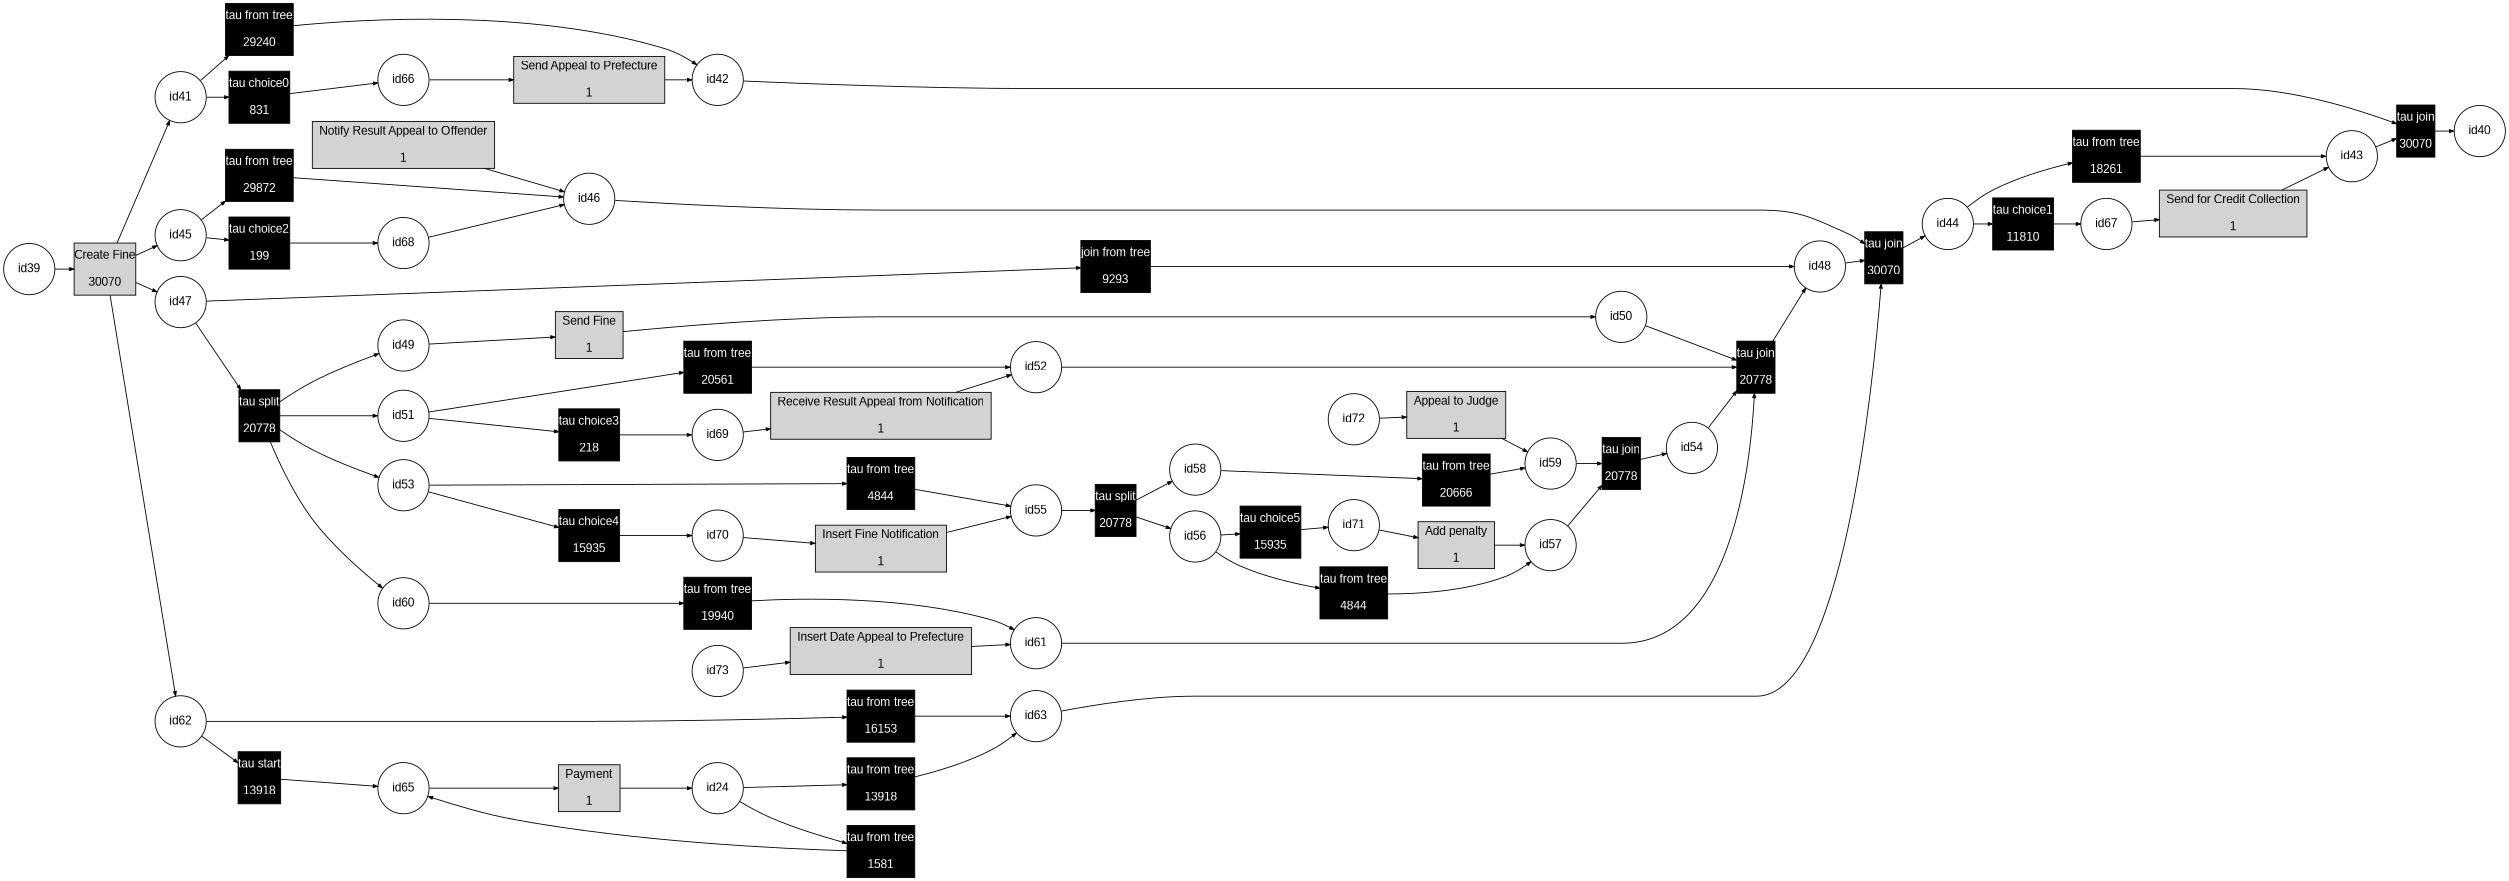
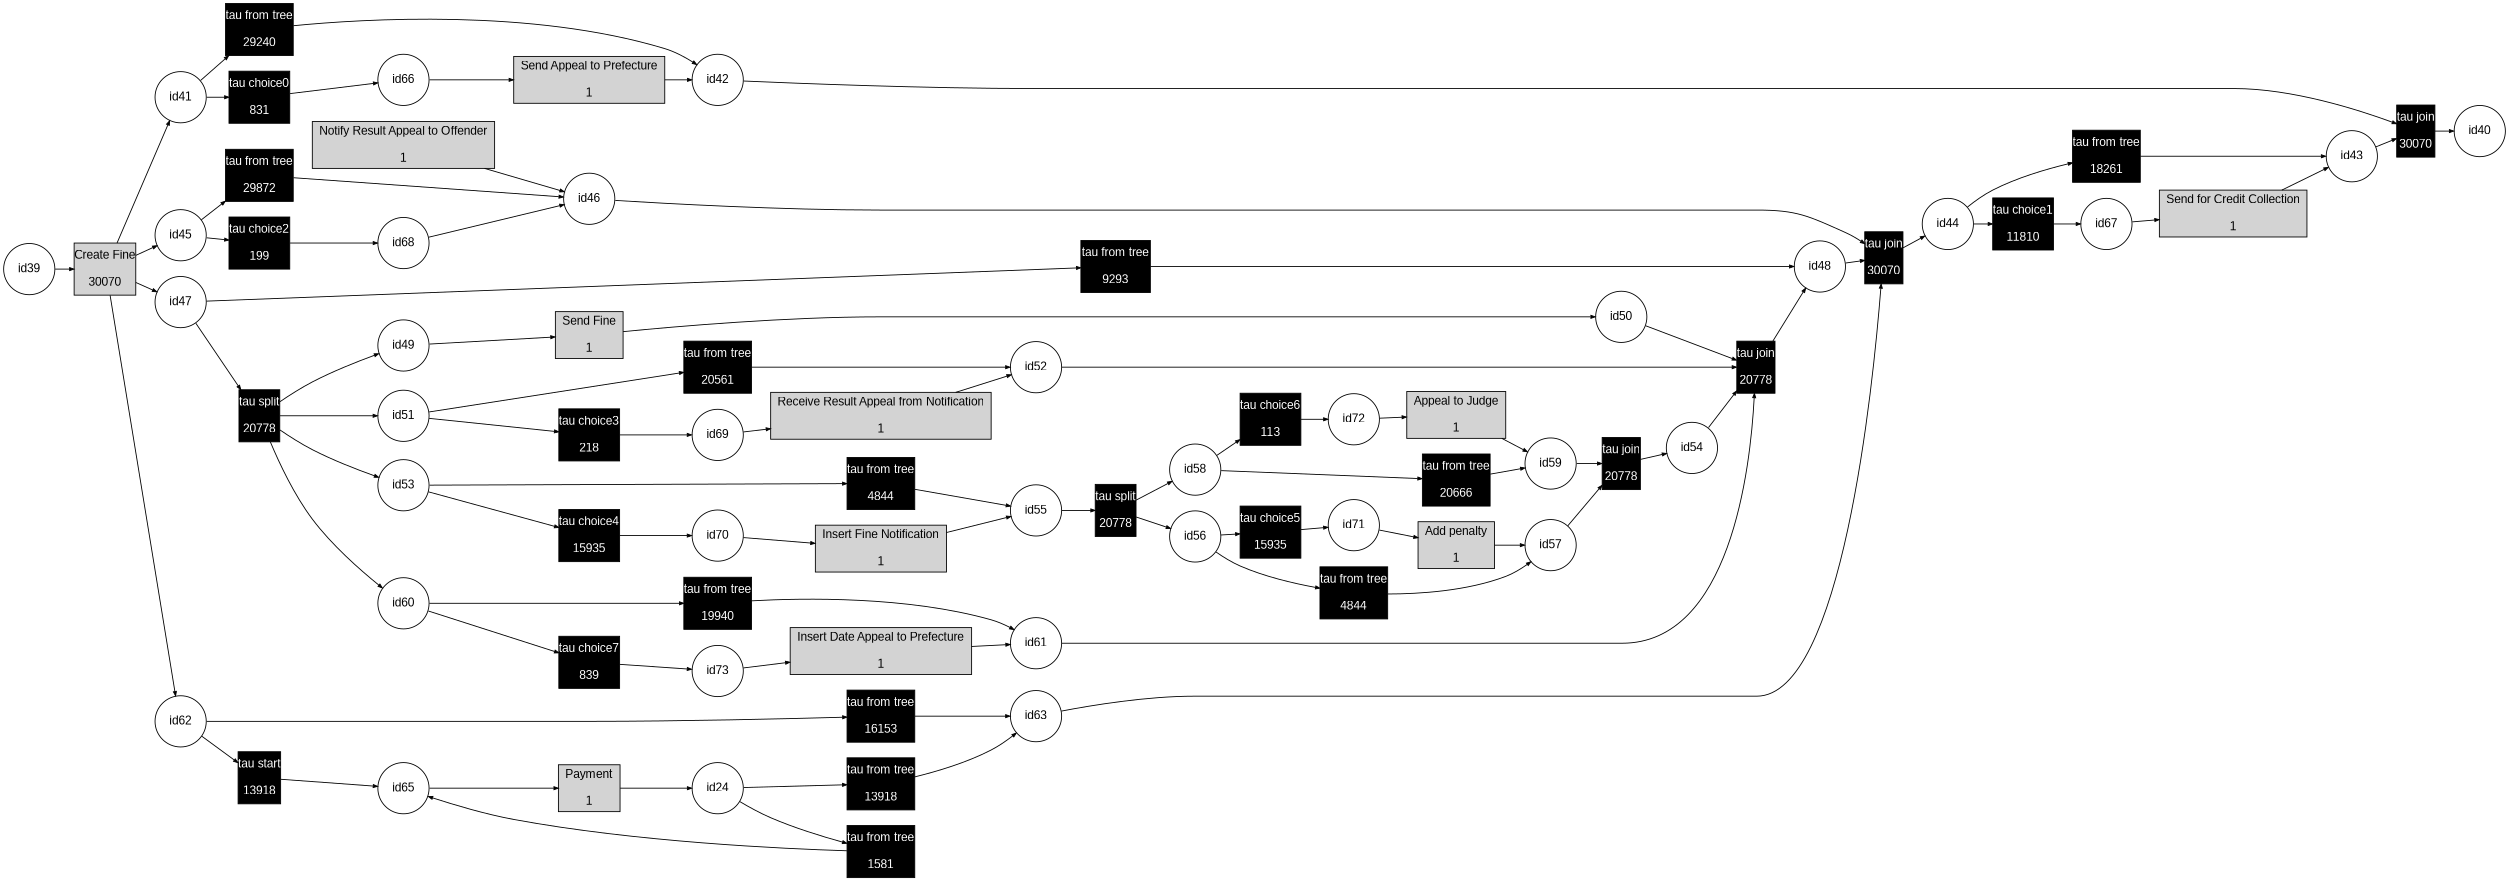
(1116, 266) -> (1116, 266)
none -> (1270, 419)
none -> (589, 662)
